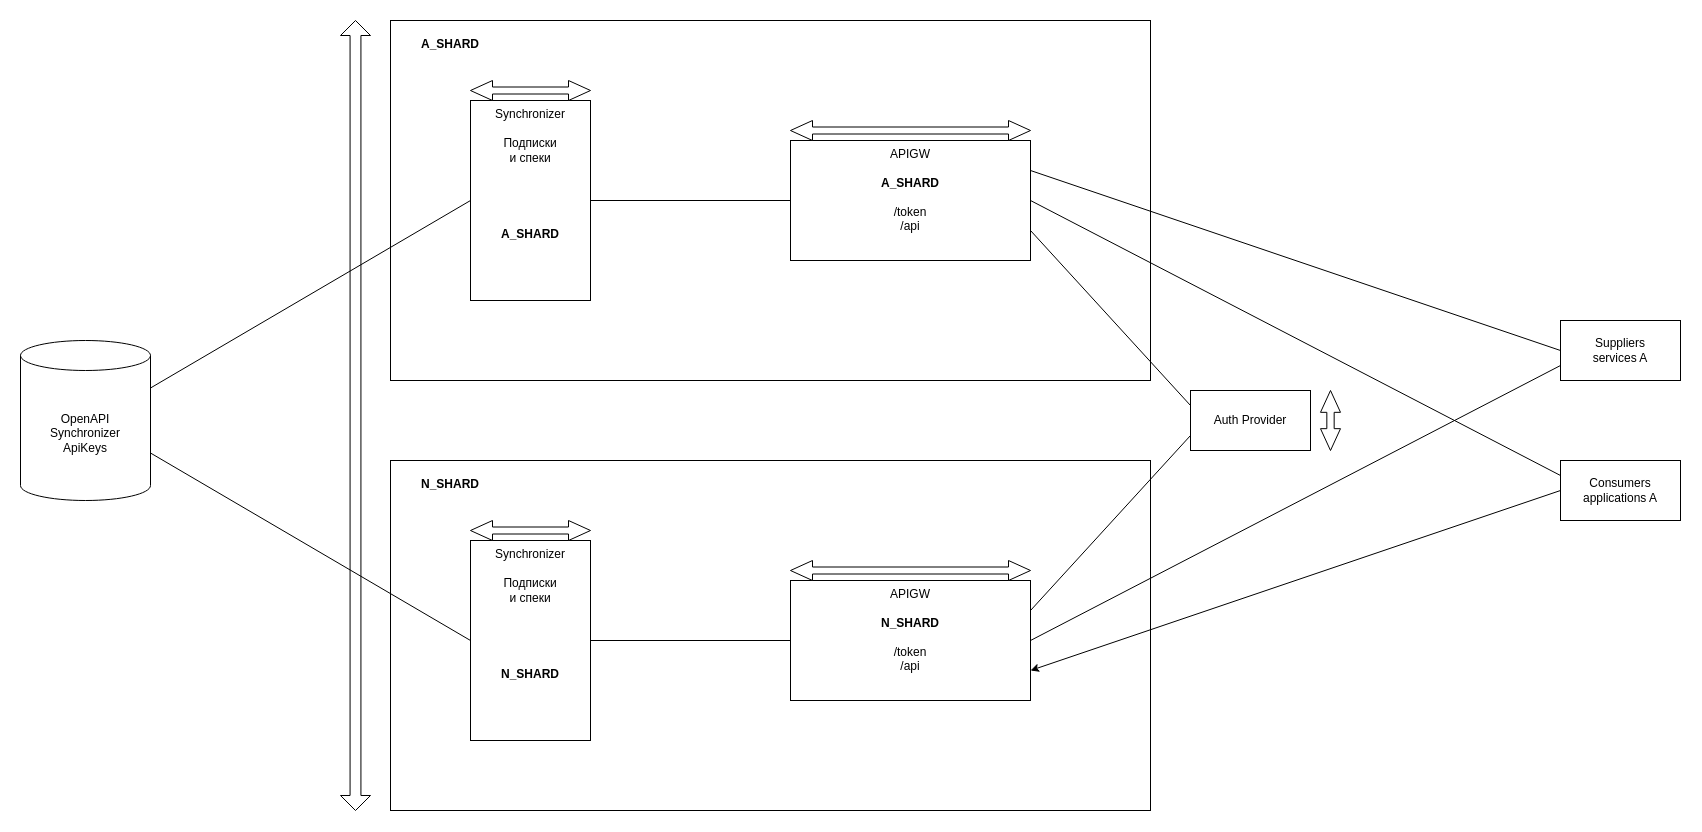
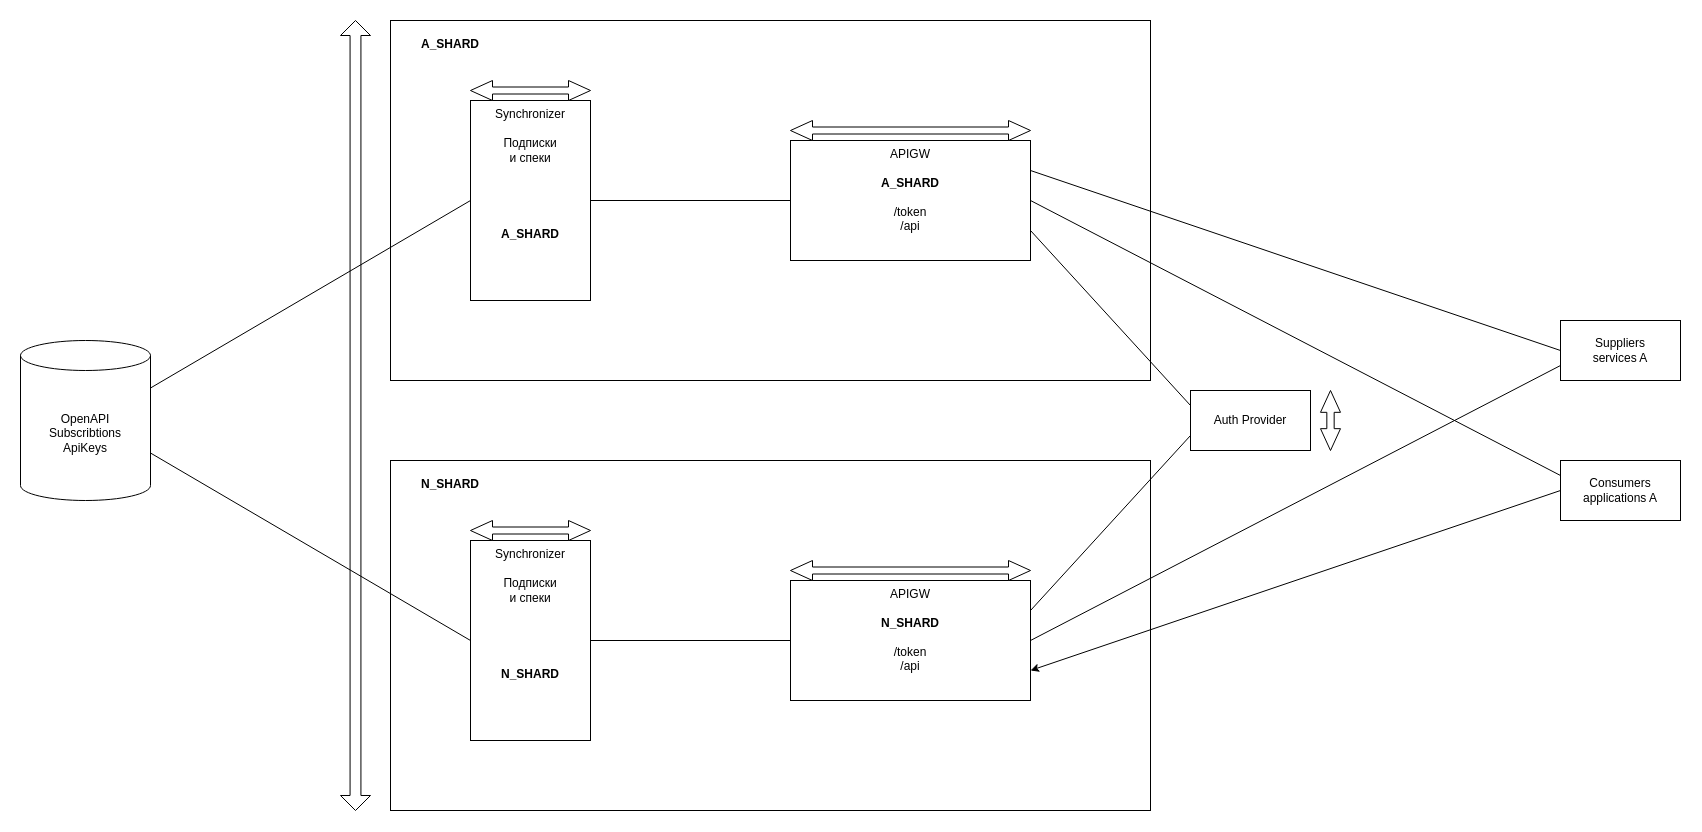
(86, 434) -> (86, 434)
